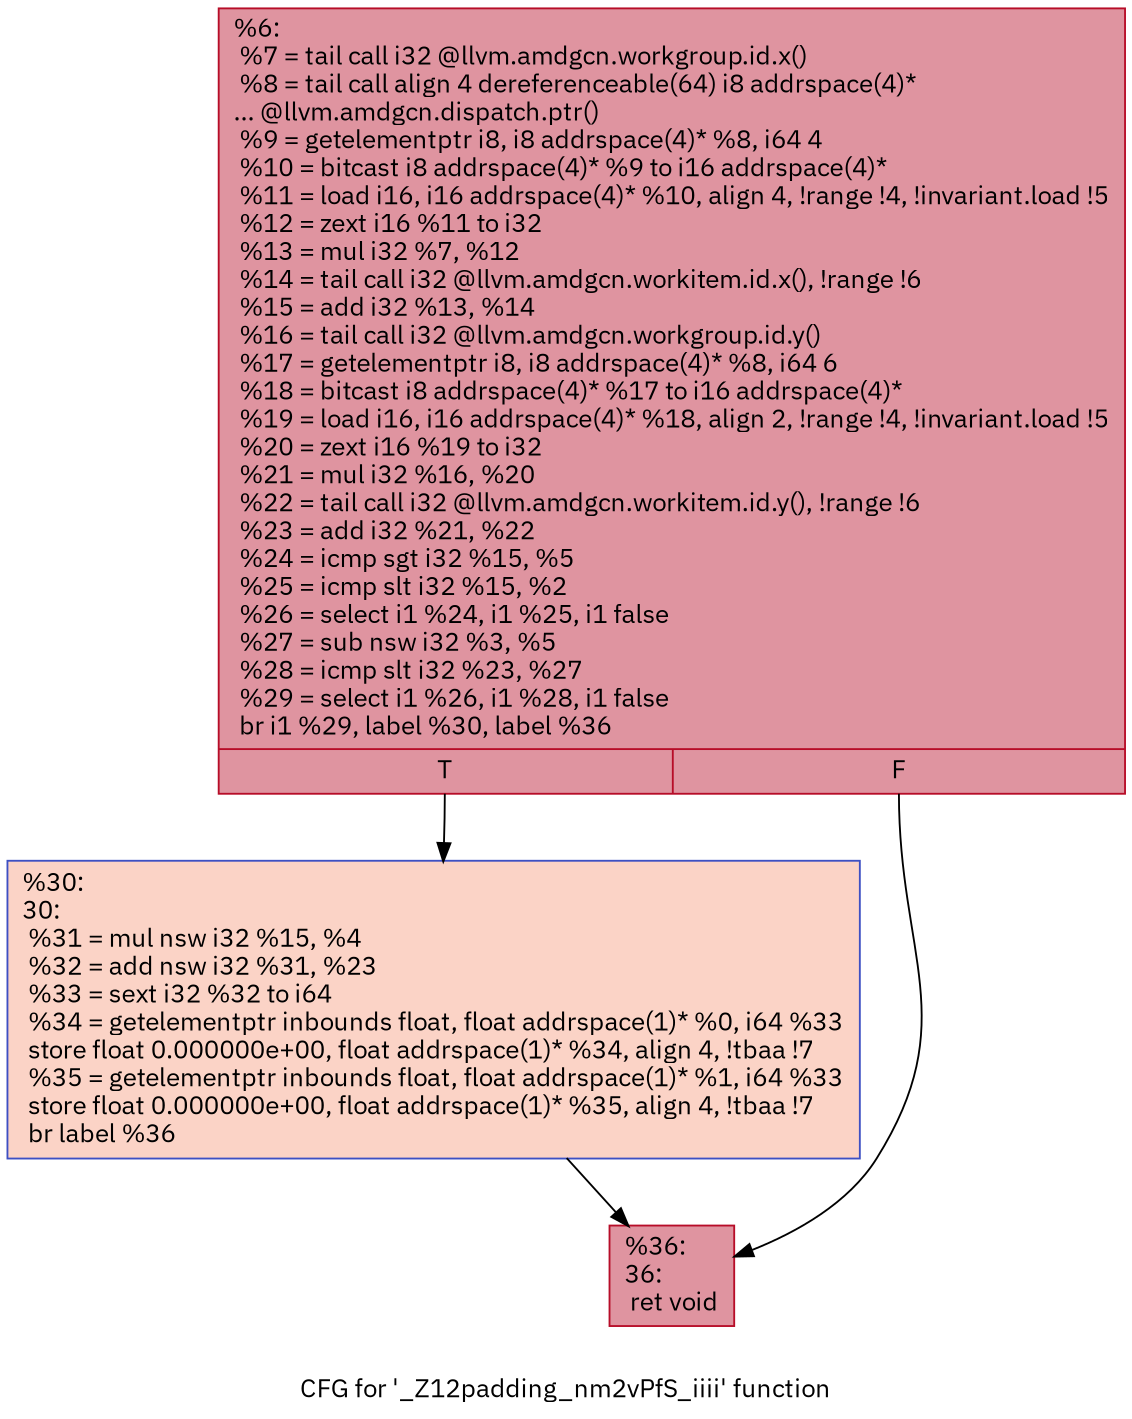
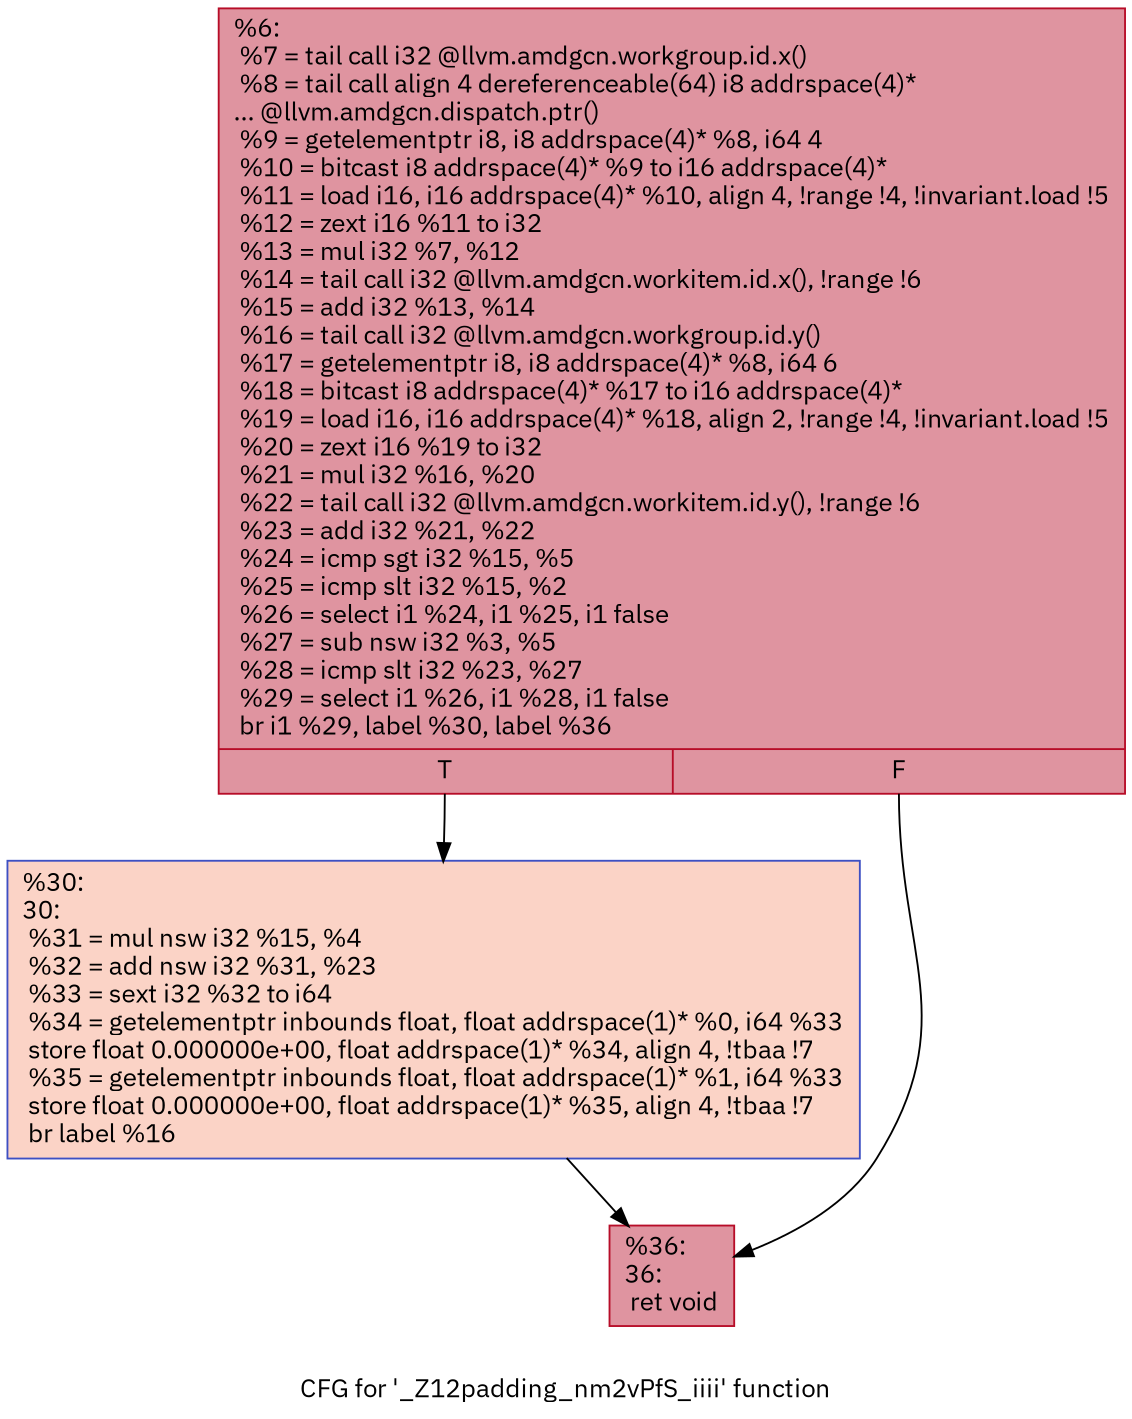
(100, 1134) -> (100, 1134)
